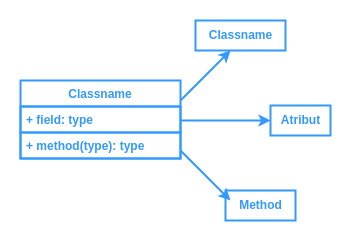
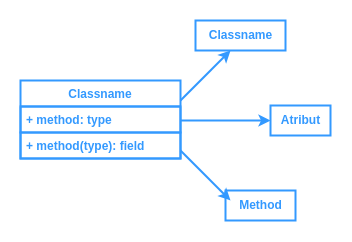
(62, 120) -> (68, 120)
(89, 146) -> (89, 146)
